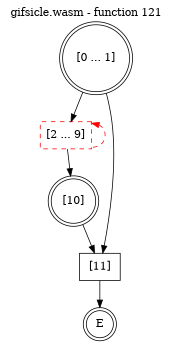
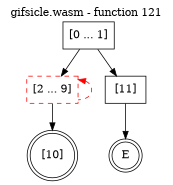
(96, 58) -> (89, 35)
(87, 235) -> none
